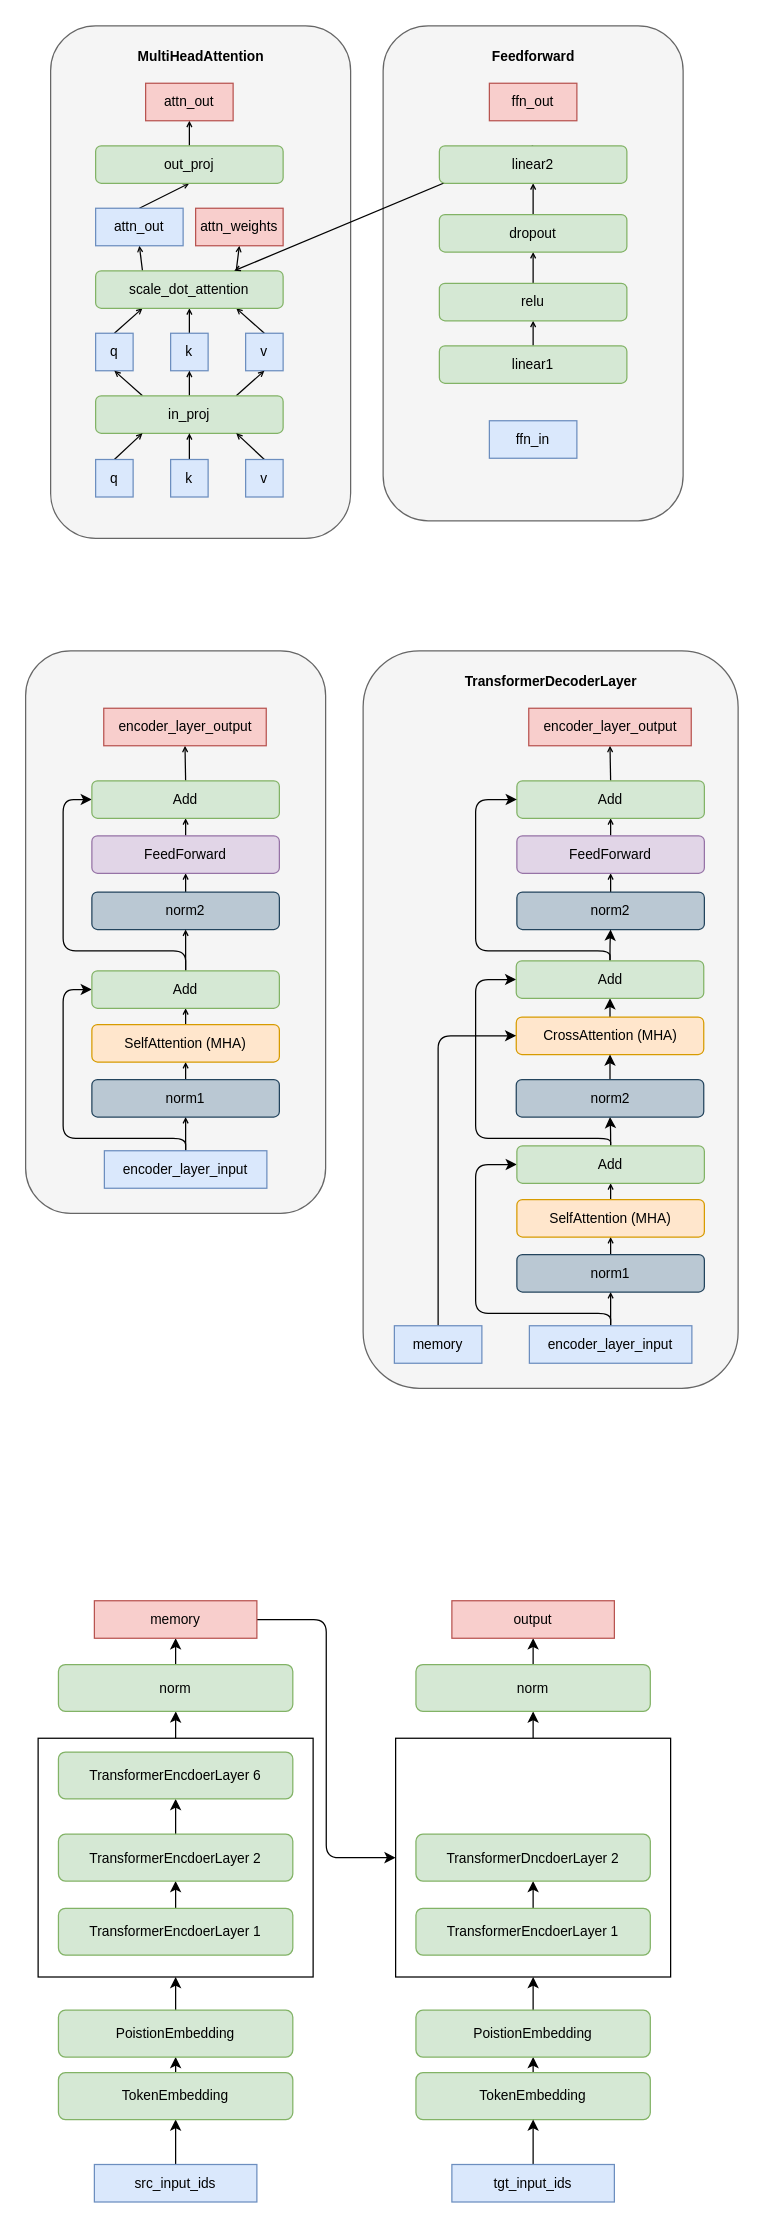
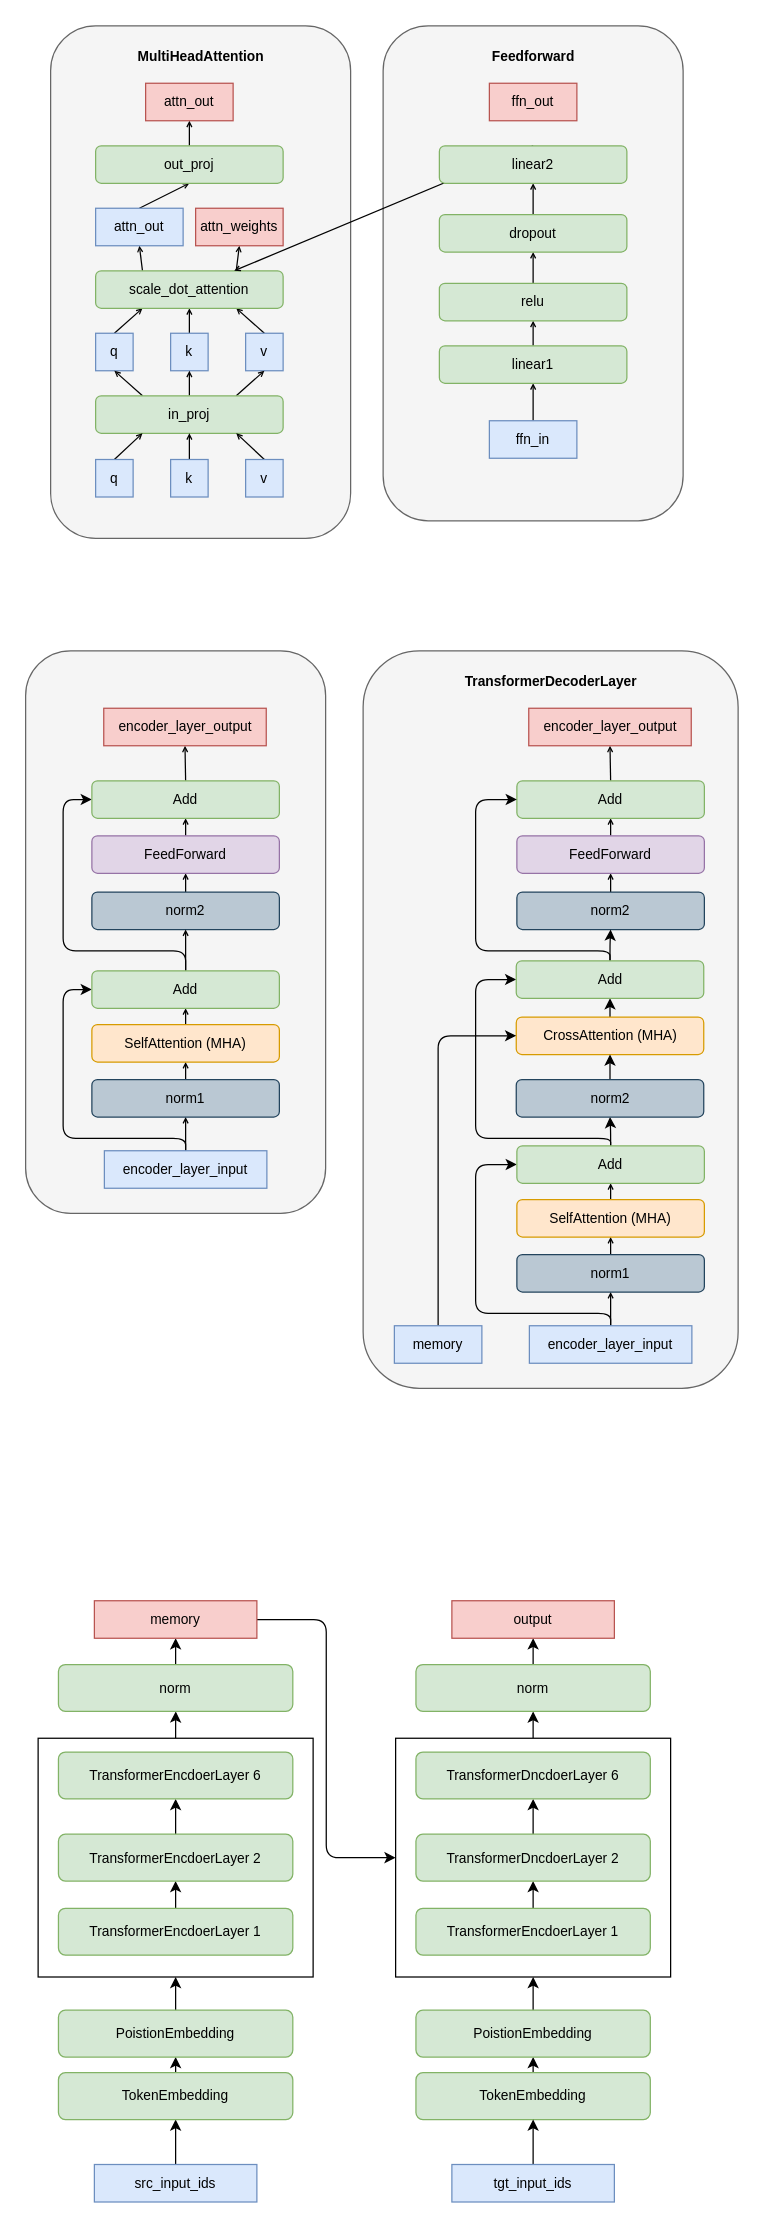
none -> (533, 403)
none -> (533, 1775)
none -> (533, 1821)
